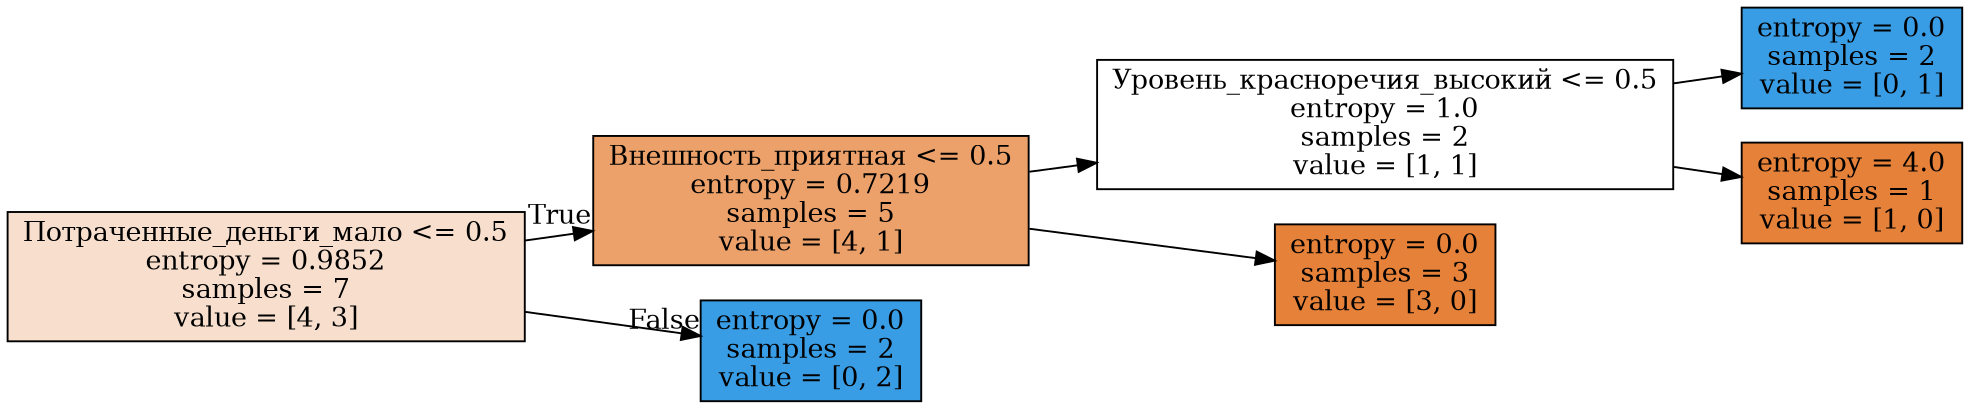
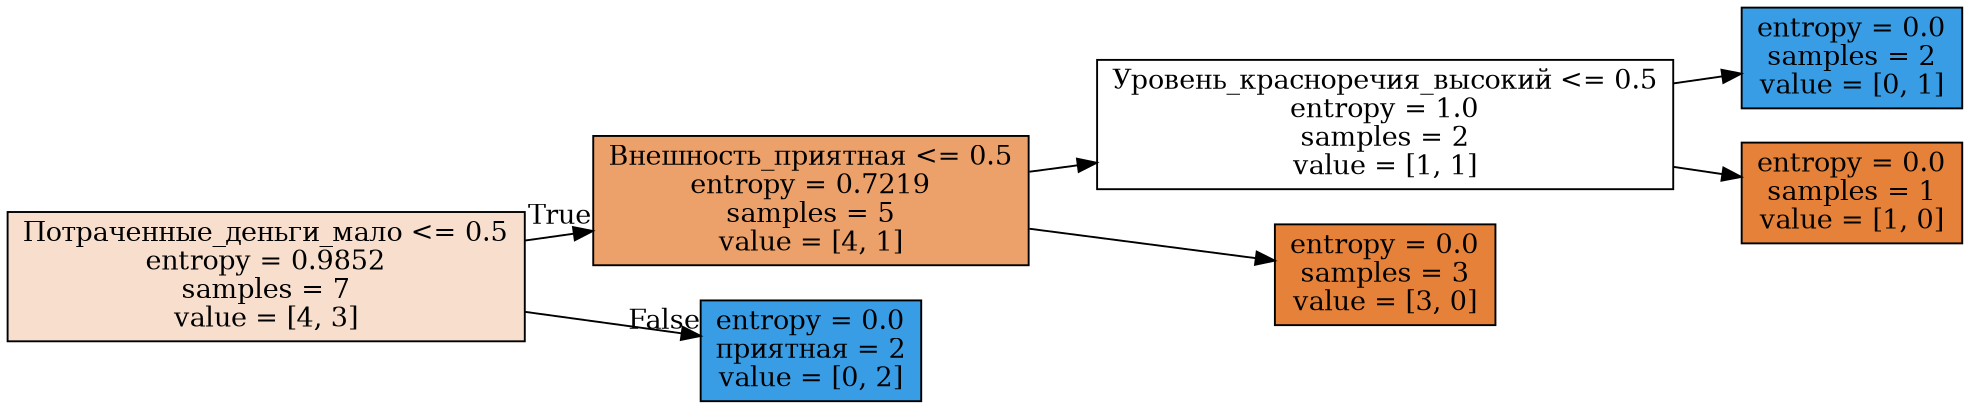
(1852, 193) -> (1852, 193)
(811, 351) -> (811, 351)
